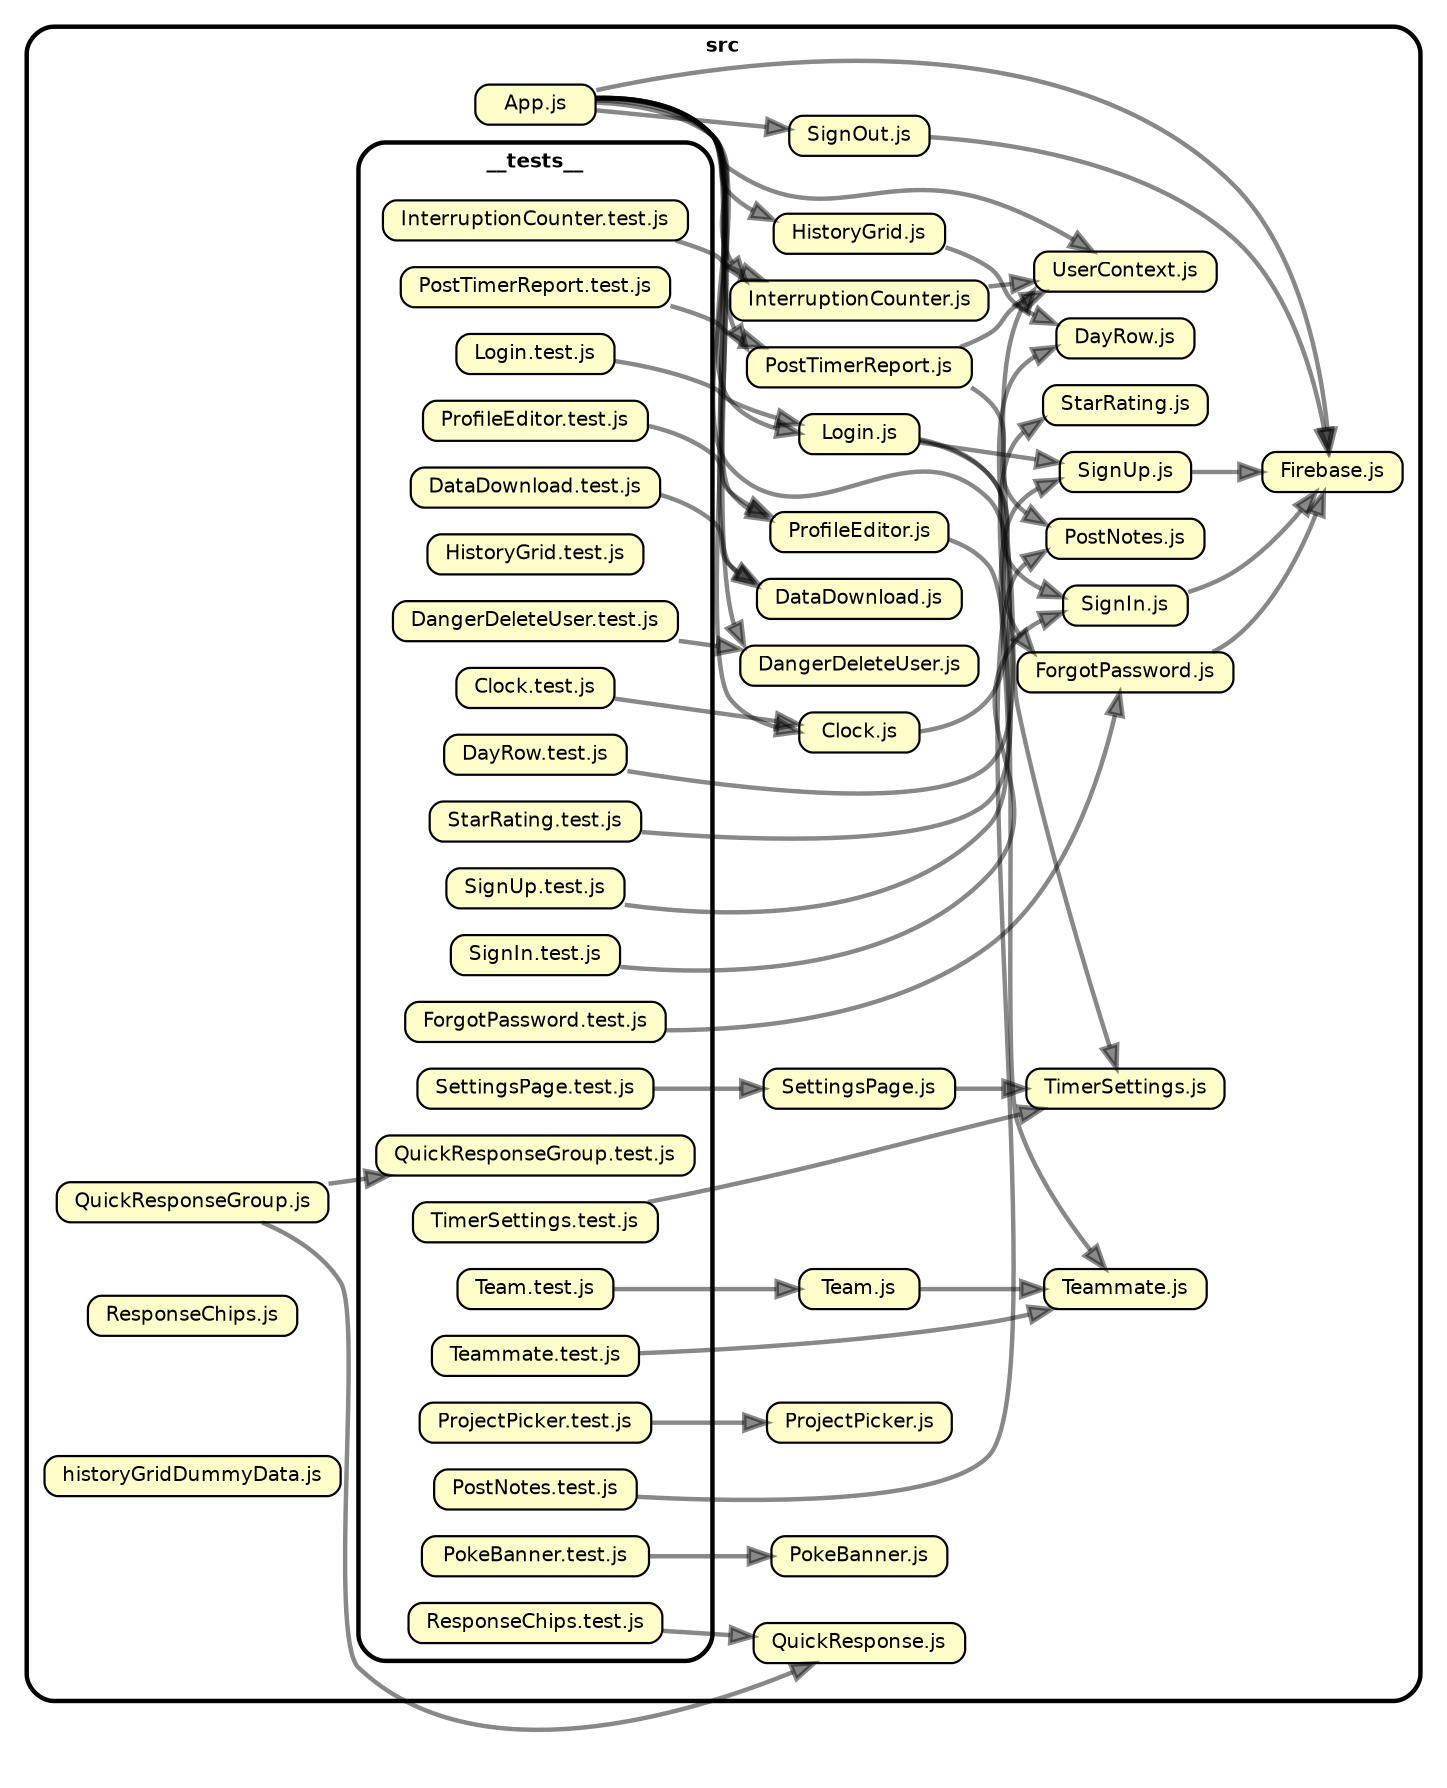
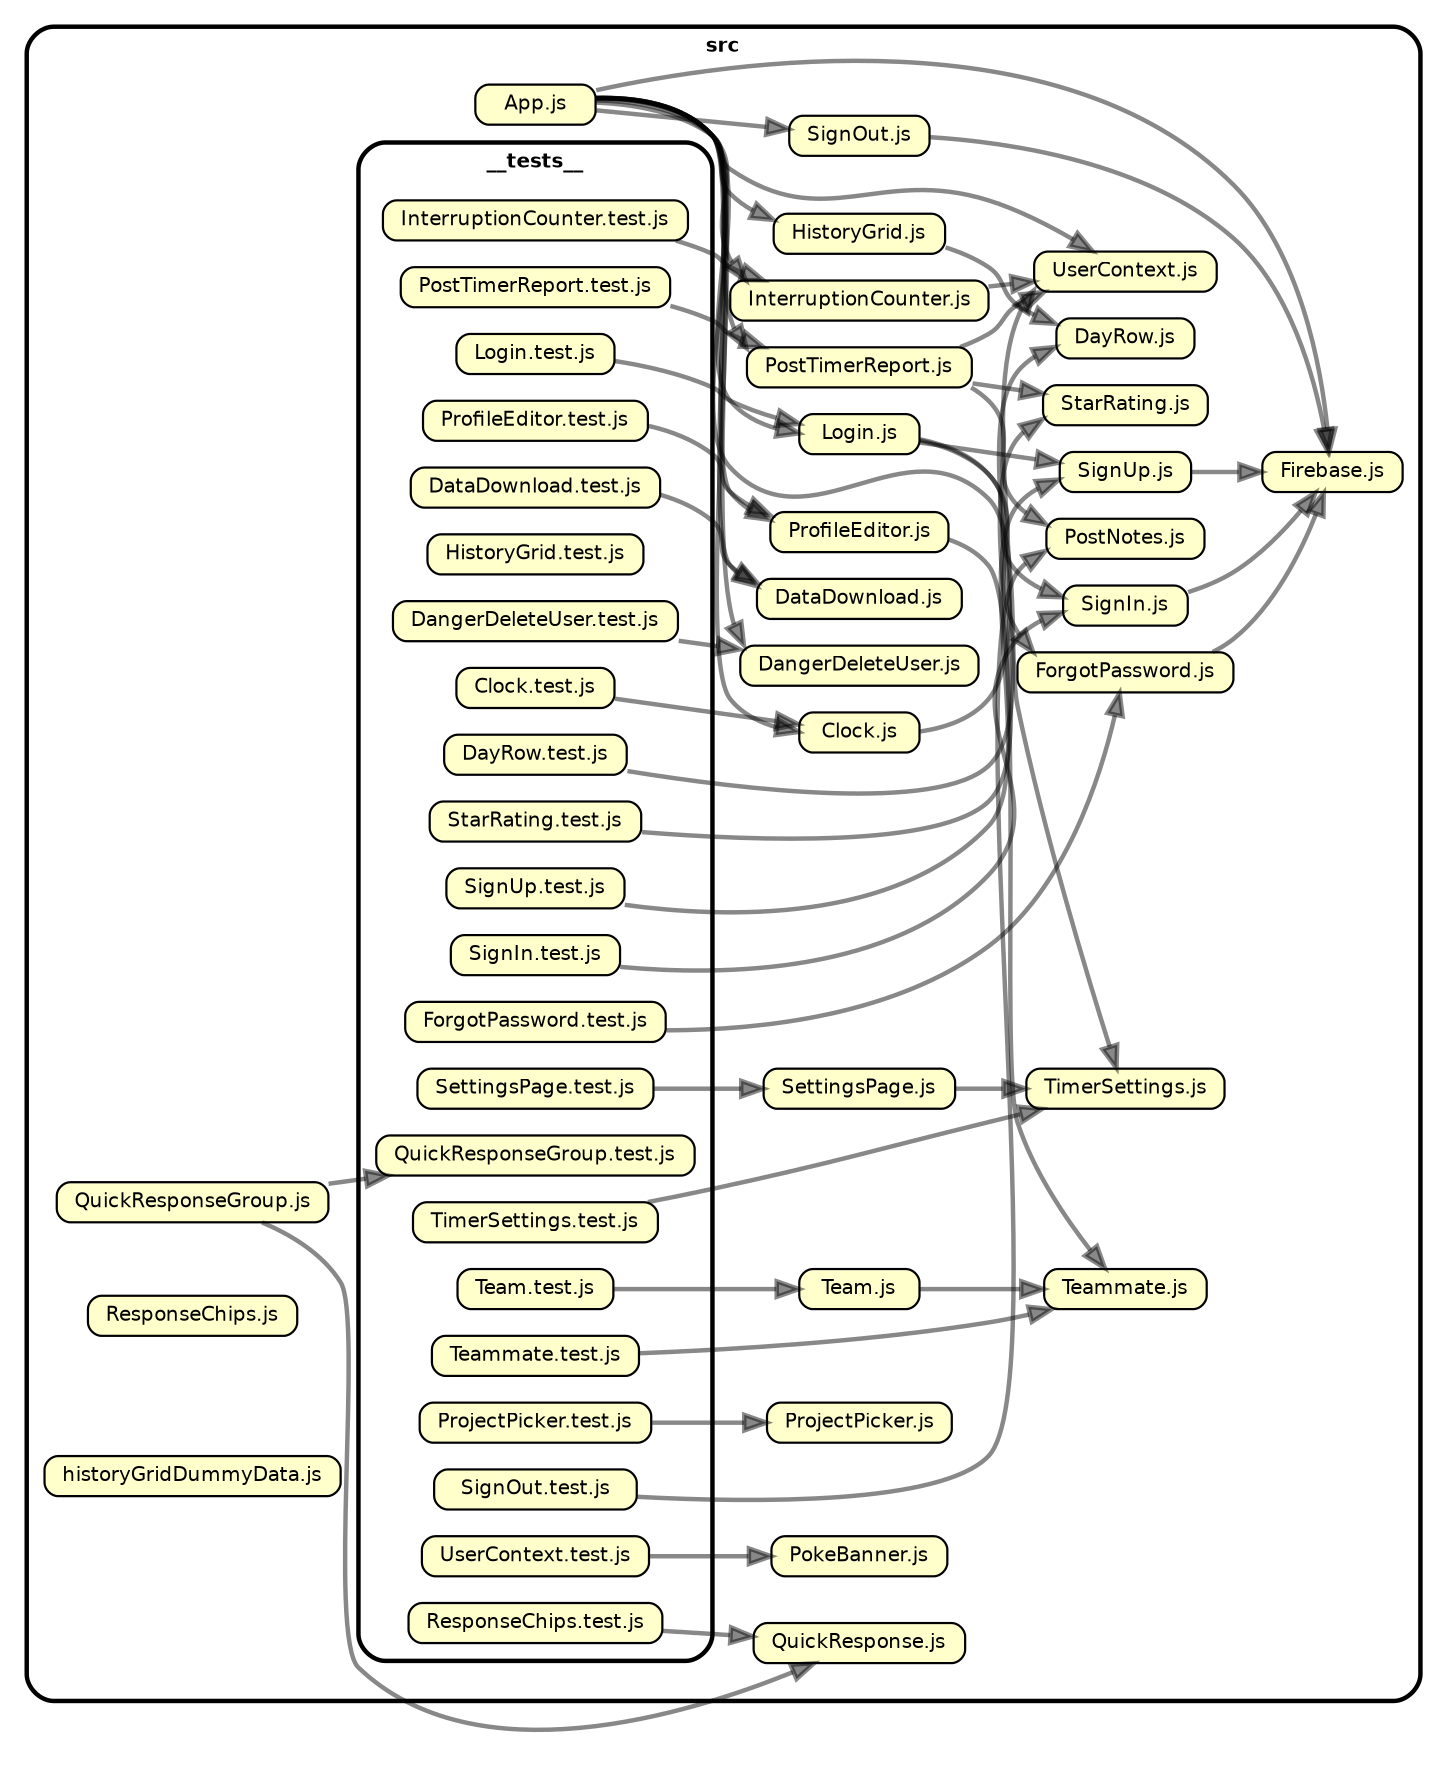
none -> (997, 387)
(535, 1489) -> (535, 1489)
(535, 1556) -> (535, 1556)
